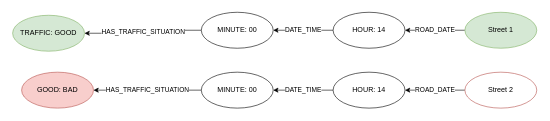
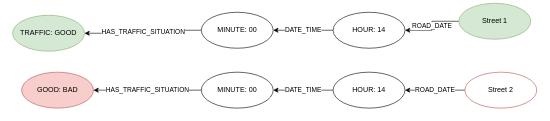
(501, 30) -> (495, 21)
